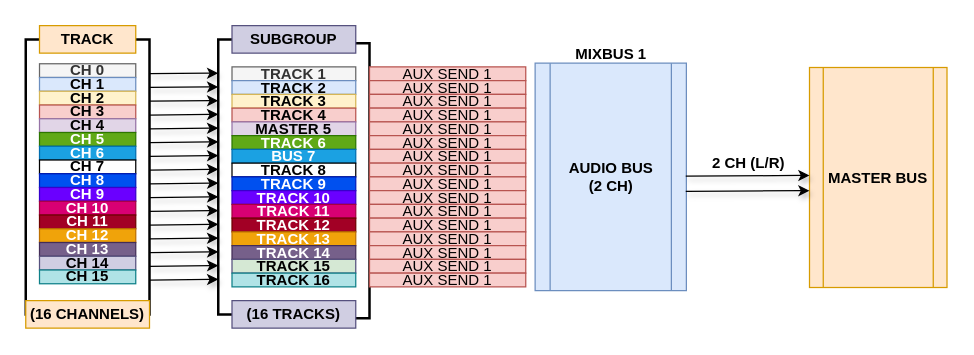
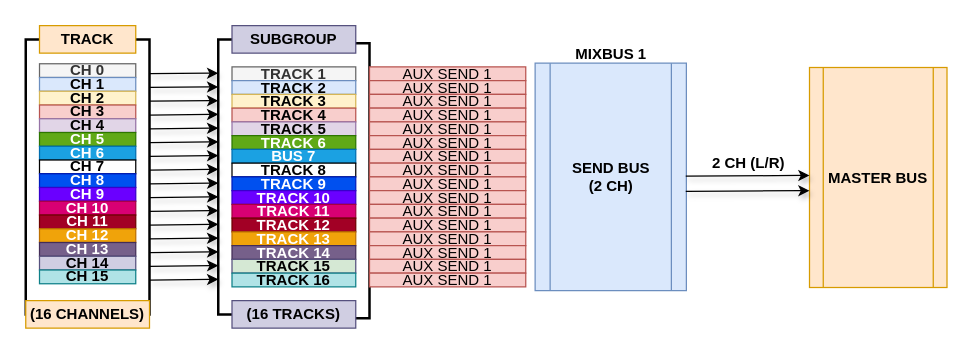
(294, 129) -> (294, 129)
(611, 177) -> (611, 177)
